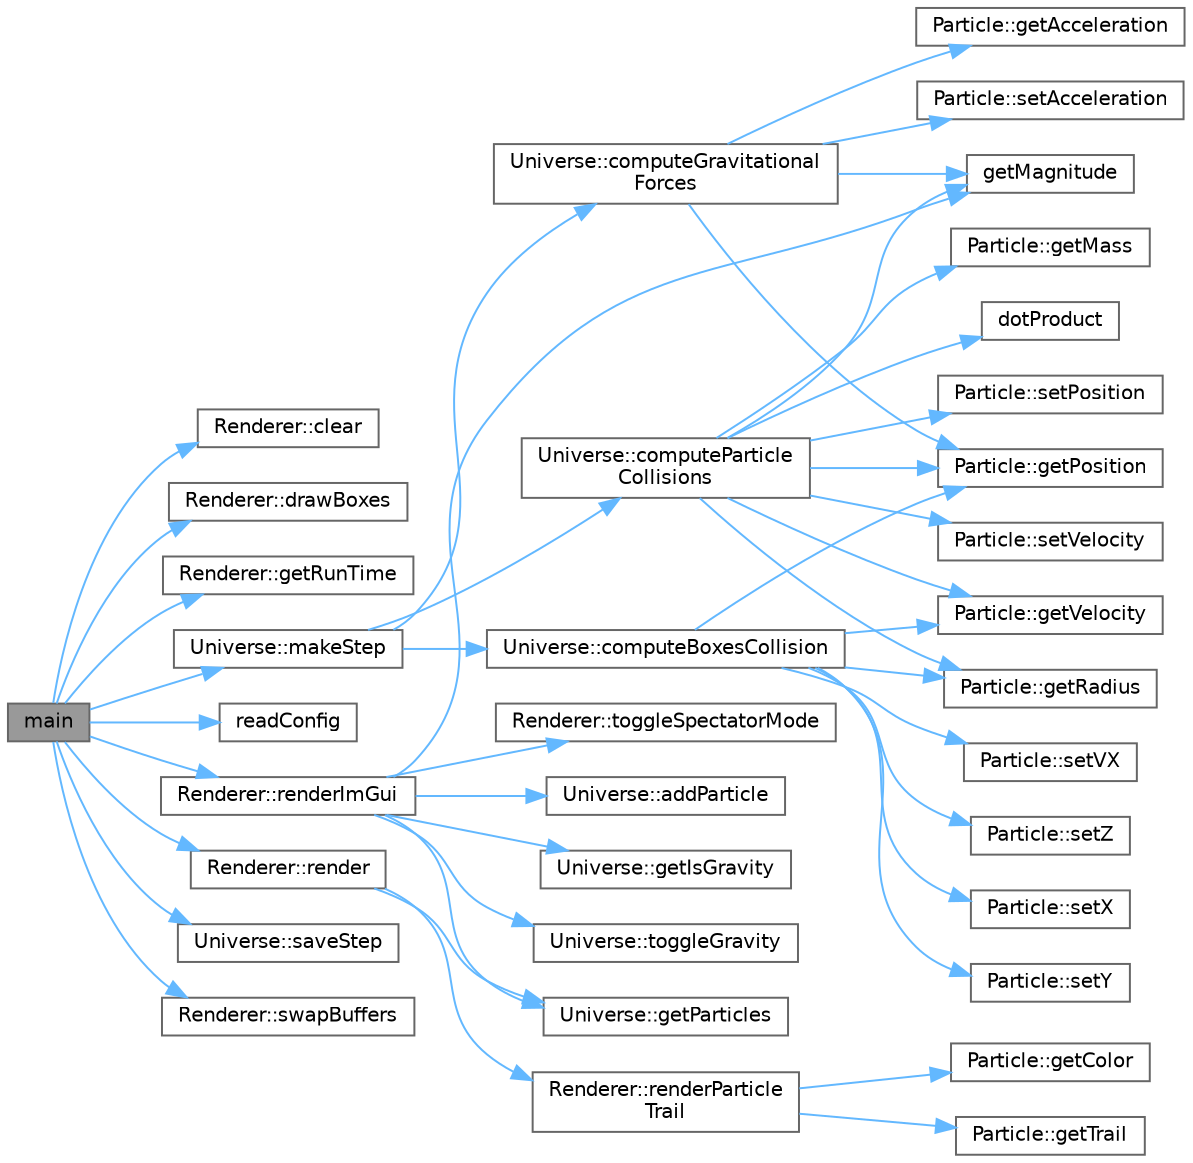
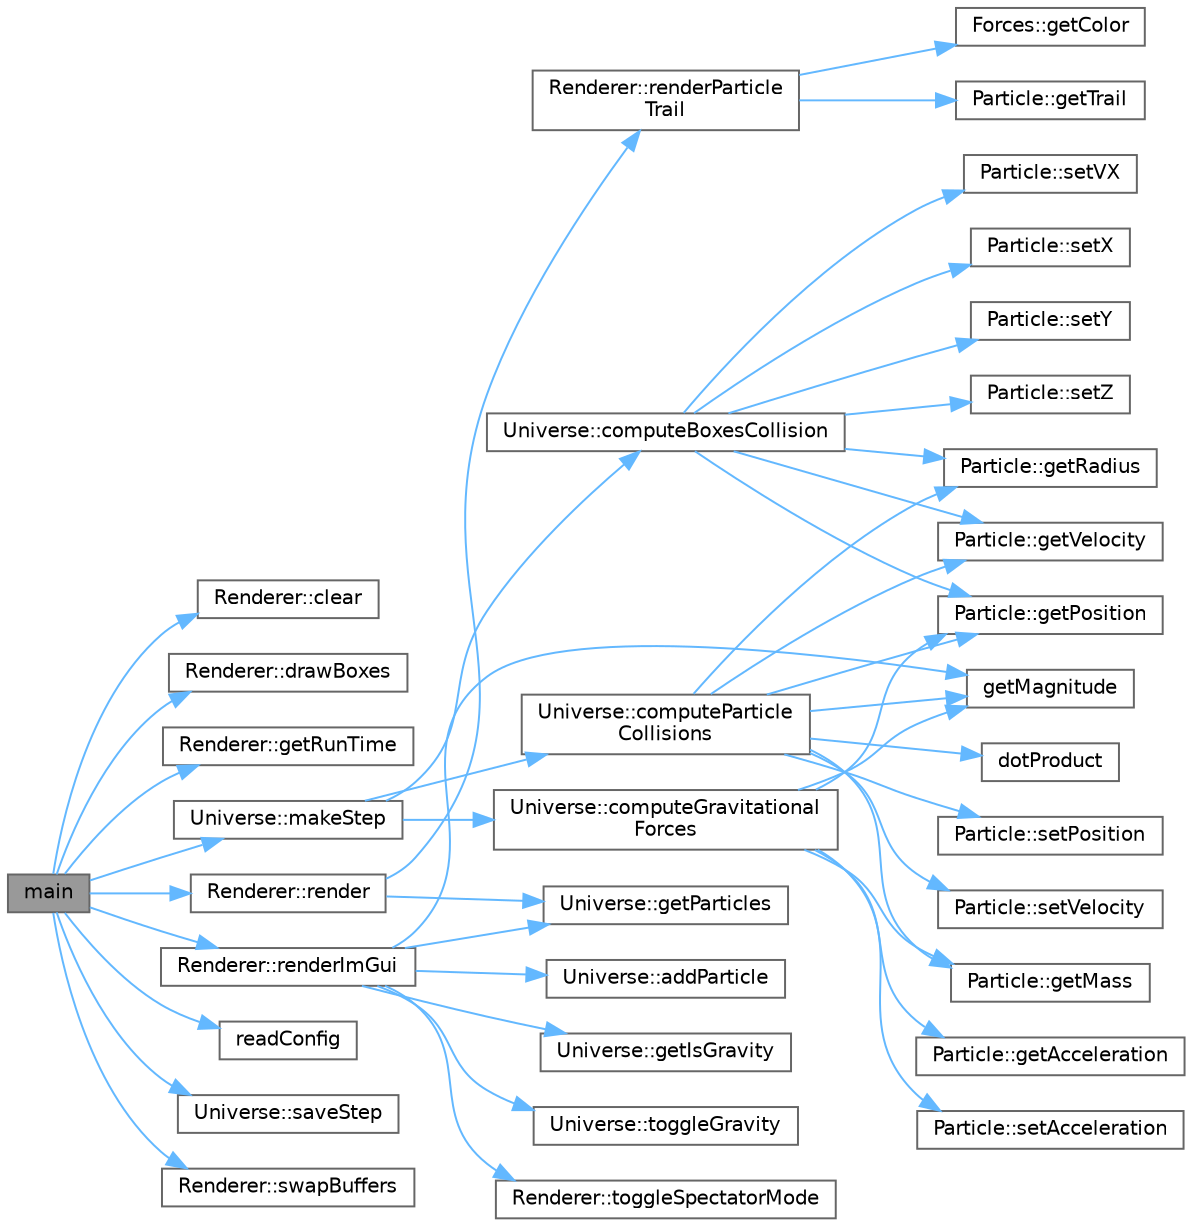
none -> (874, 898)
(1050, 1062) -> (1050, 27)
